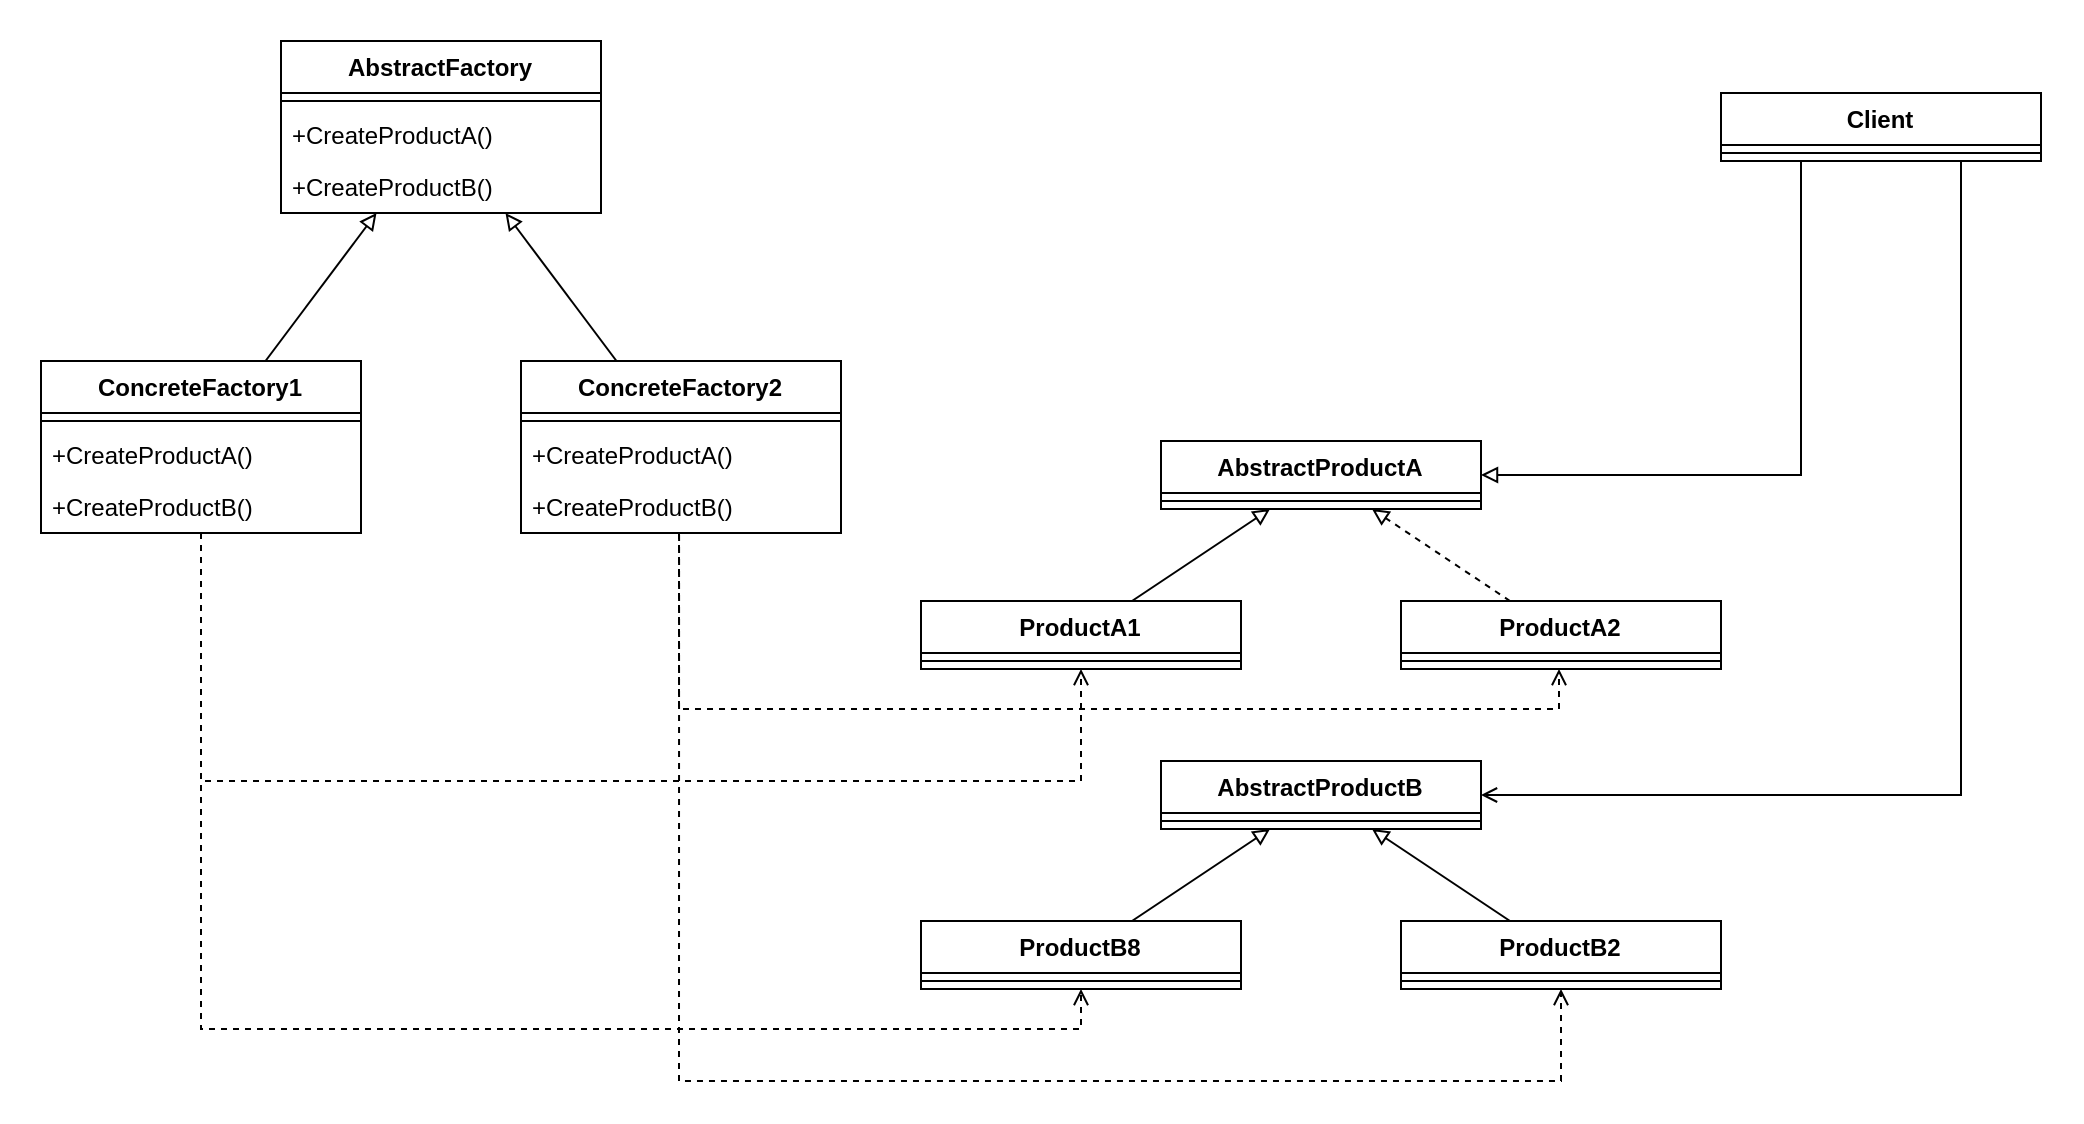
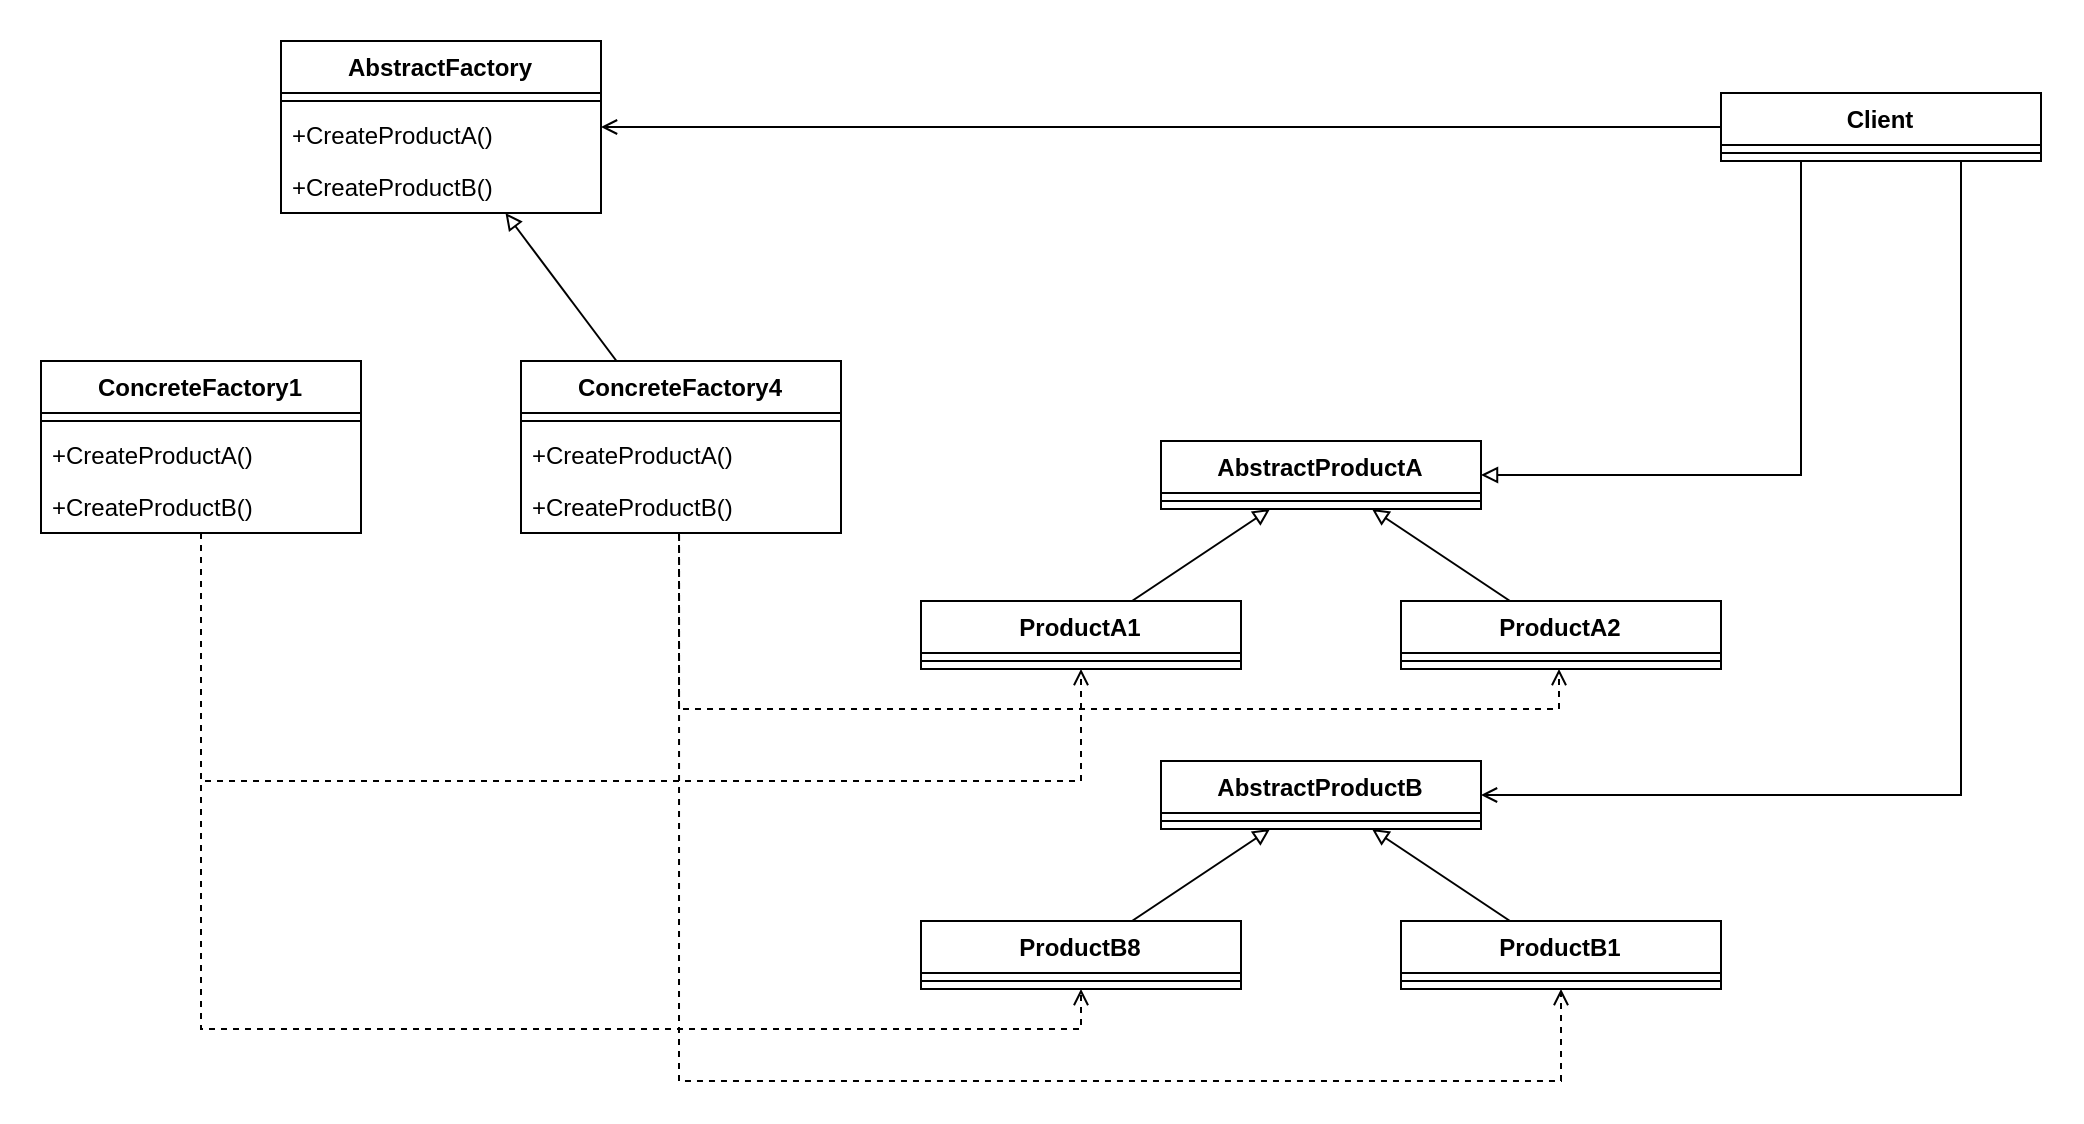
none -> (1164, 127)
(316, 293) -> none
(681, 389) -> (681, 389)
(1448, 560) -> (1448, 560)
(1561, 949) -> (1561, 949)
